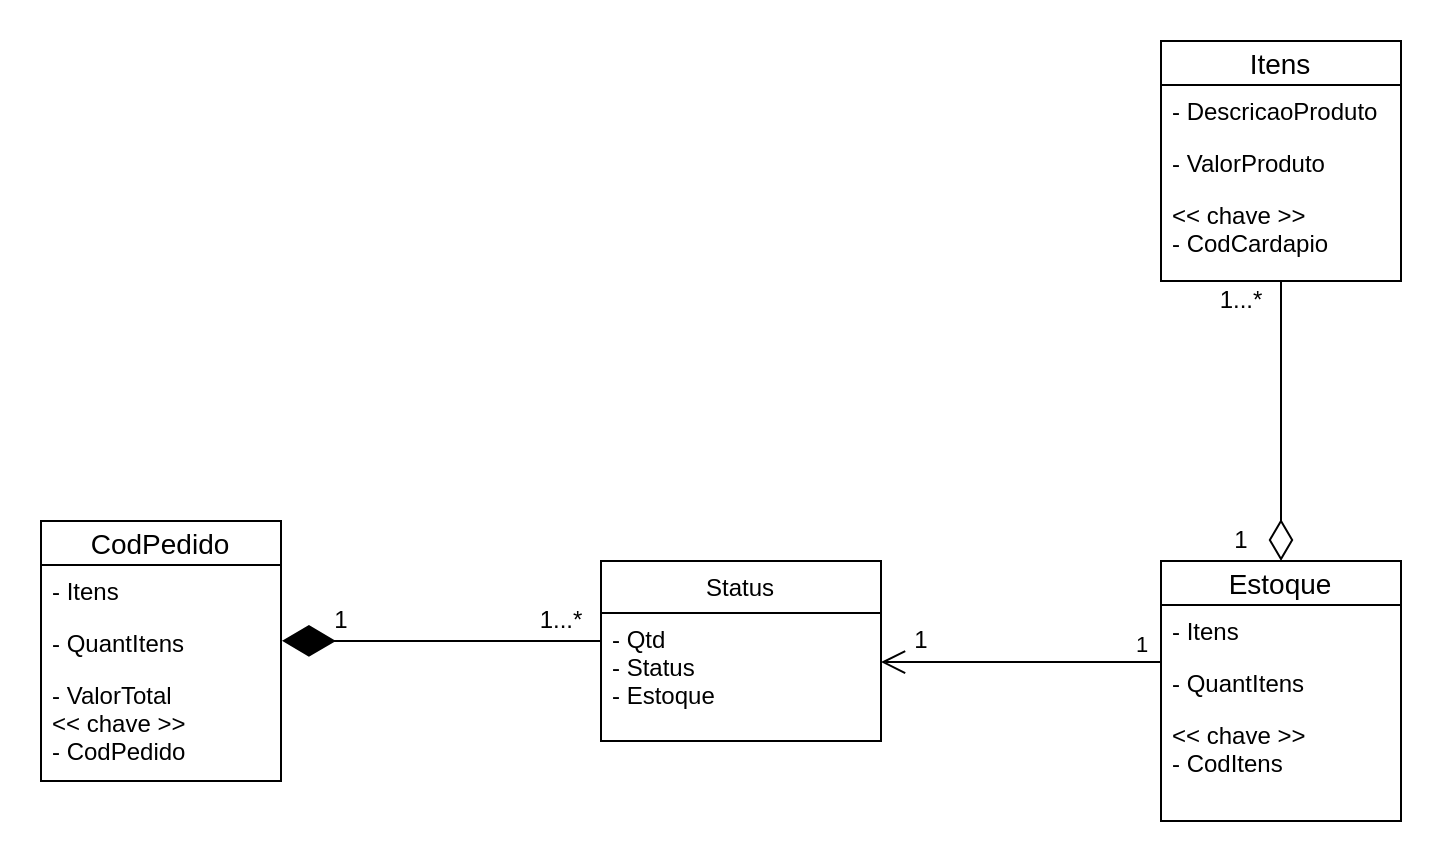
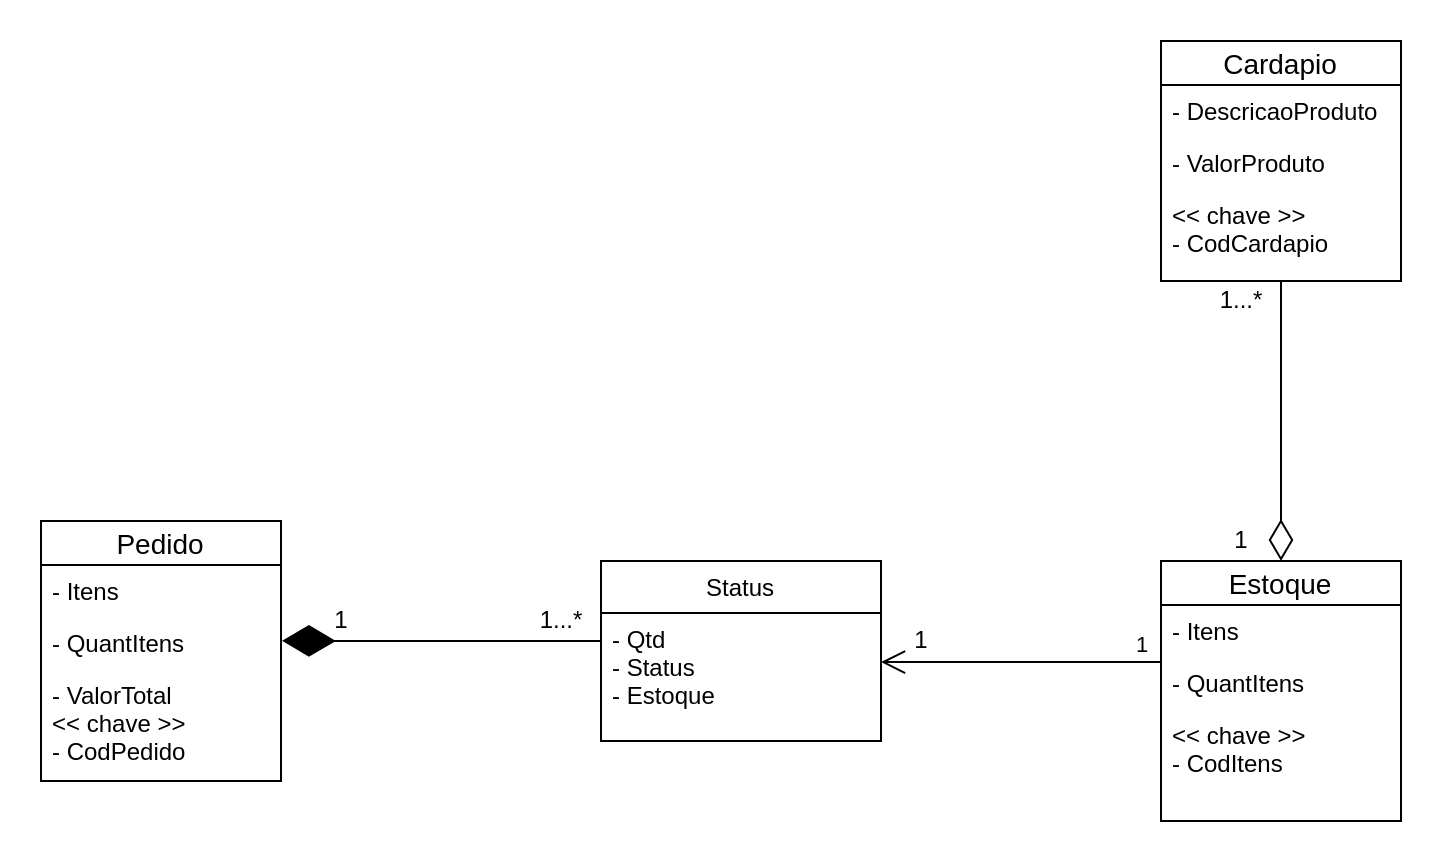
(1280, 65) -> (1280, 65)
(160, 545) -> (160, 545)
